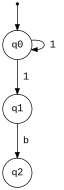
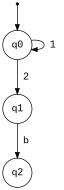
(26, 77) -> (26, 77)
